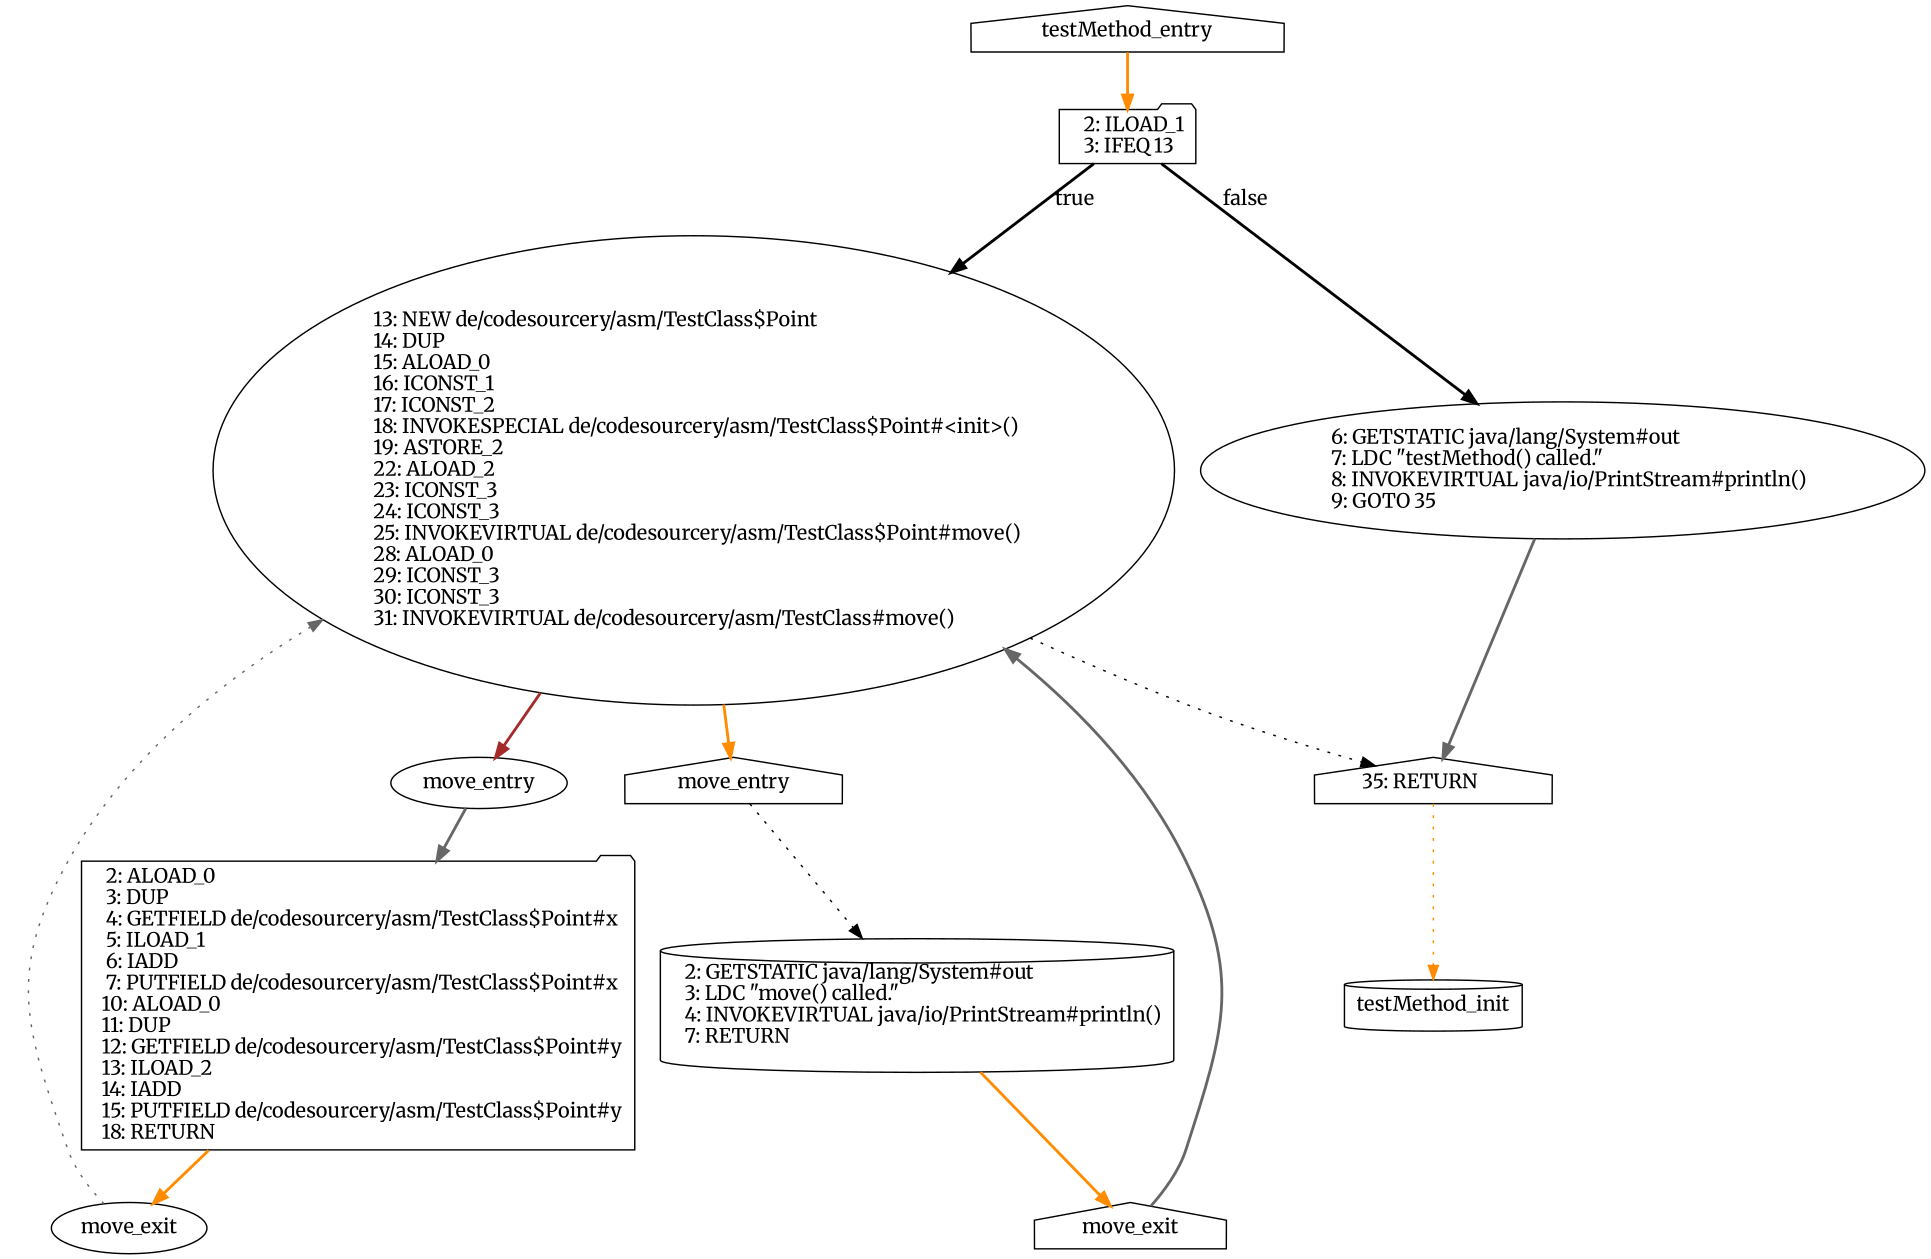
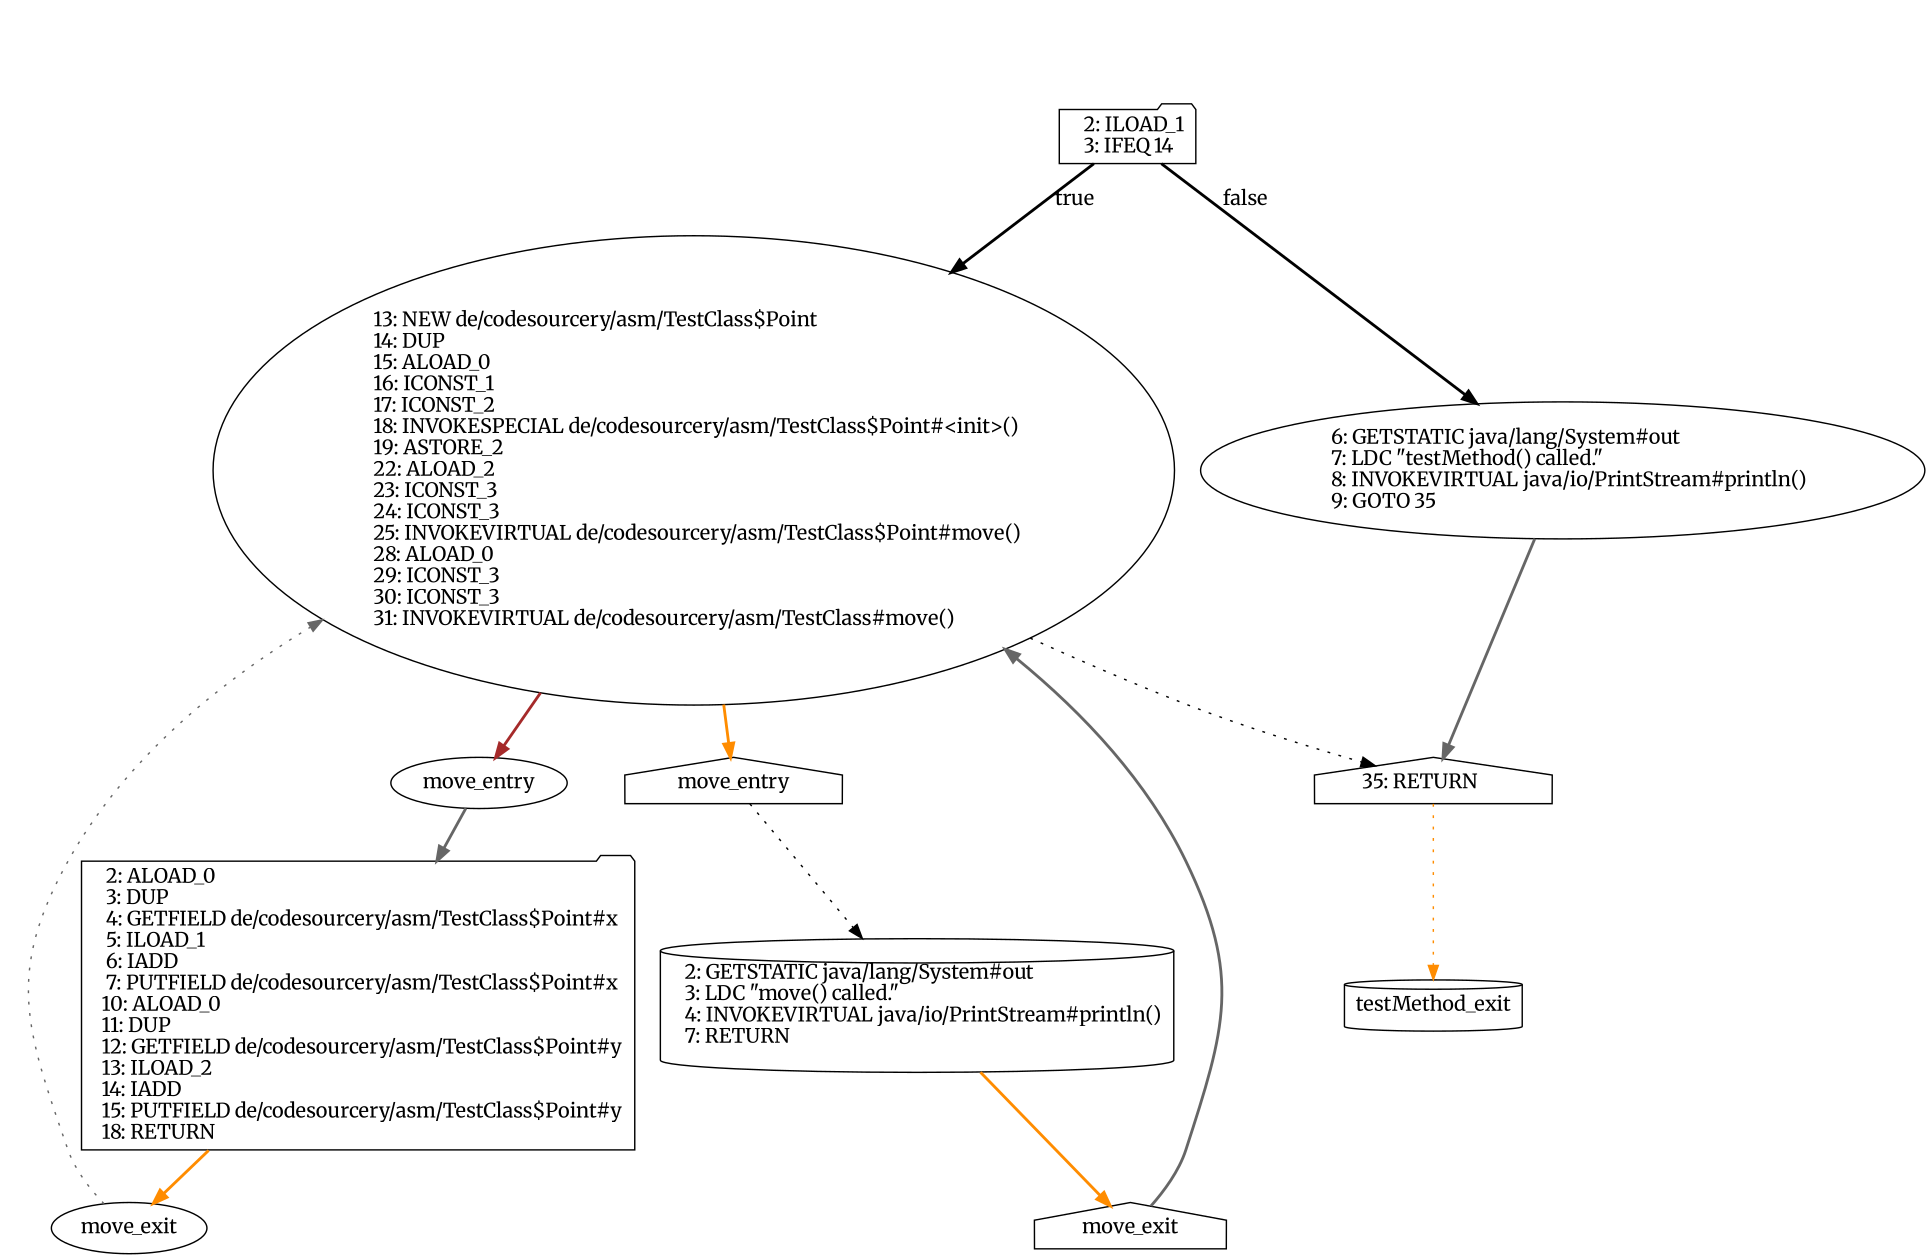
(1128, 31) -> none
(1128, 137) -> (1128, 137)
(1433, 1006) -> (1433, 1006)
